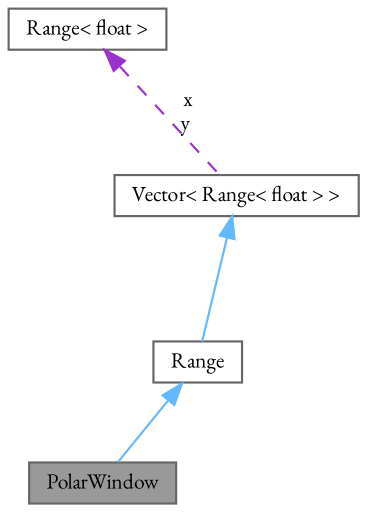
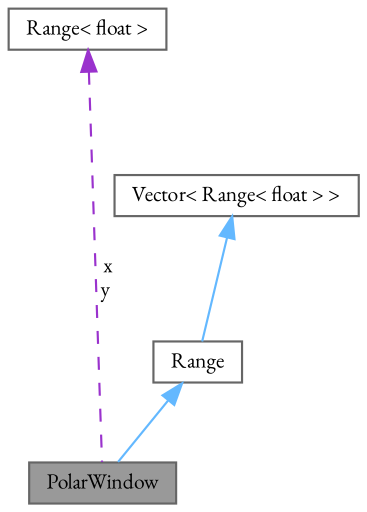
(170, 121) -> (95, 267)
